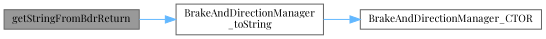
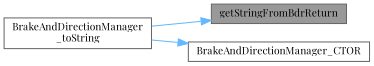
(152, 19) -> (176, 24)
